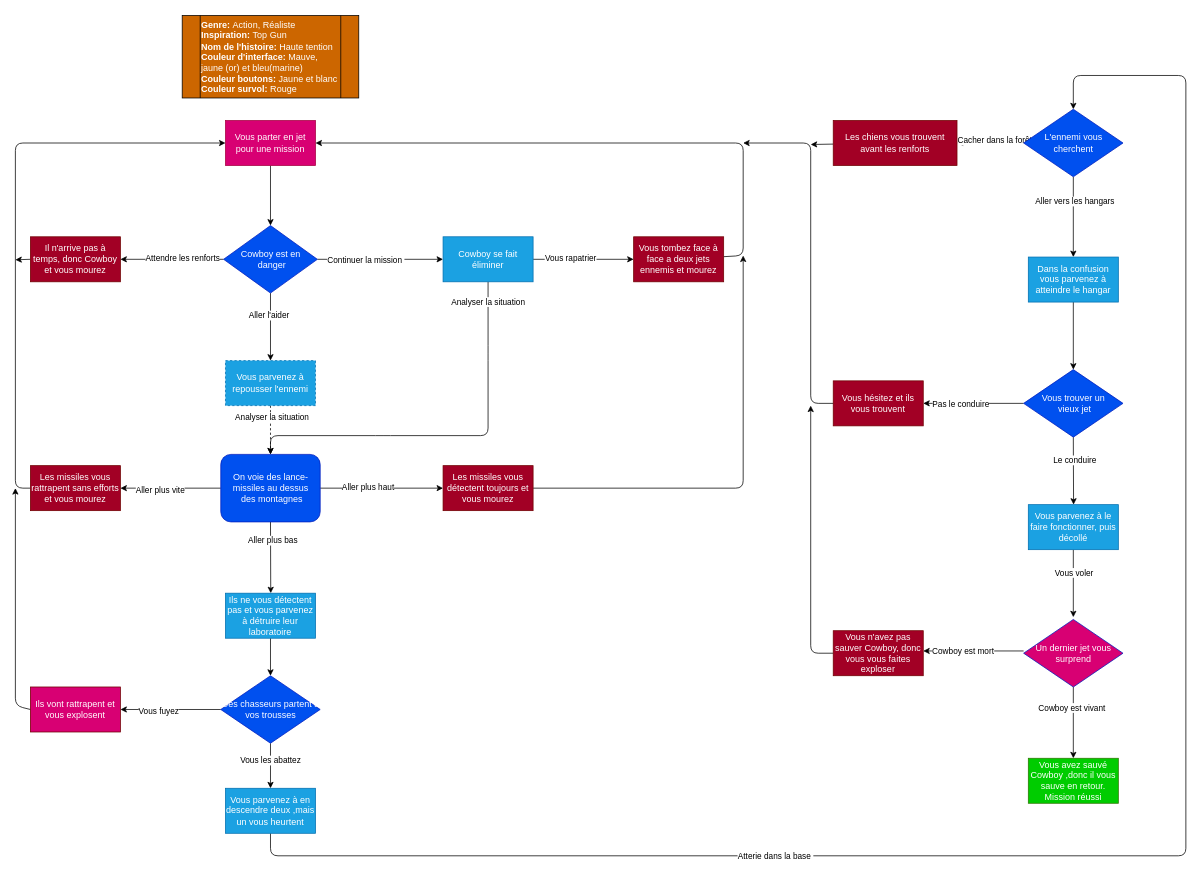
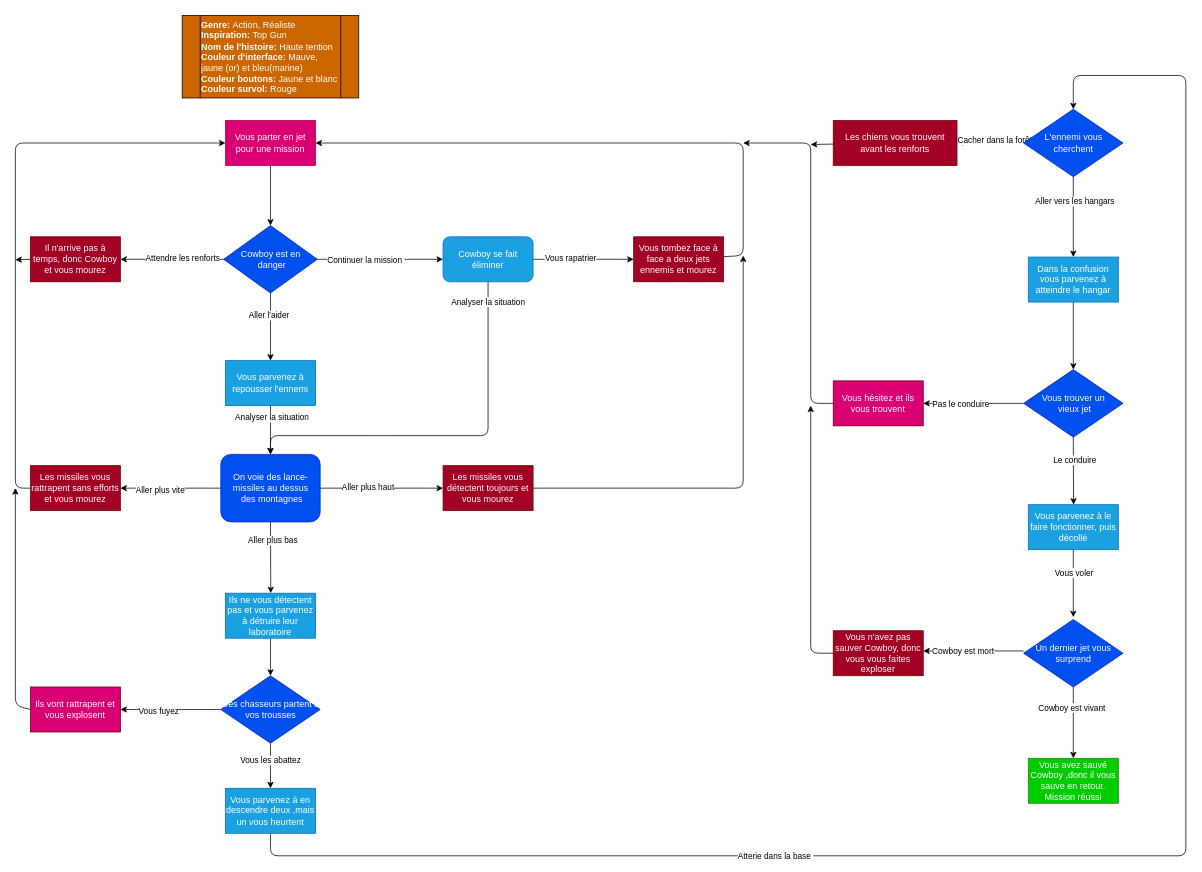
(488, 259) -> (488, 259)
(270, 383) -> (270, 383)
(878, 403) -> (878, 403)
(270, 428) -> (270, 428)
(1073, 653) -> (1073, 653)
